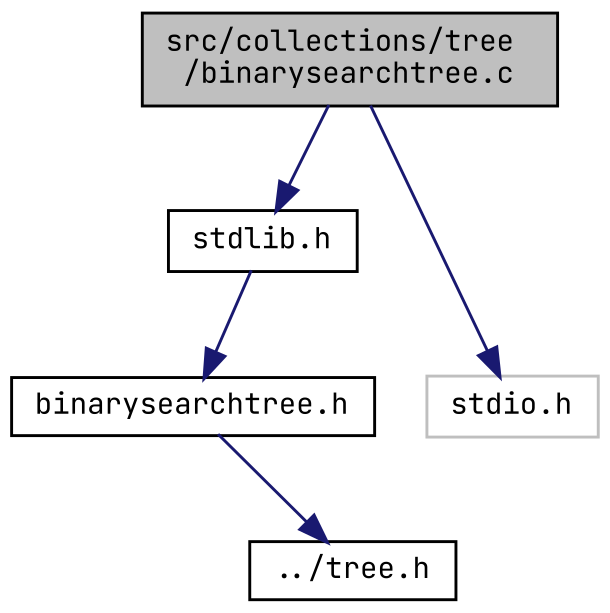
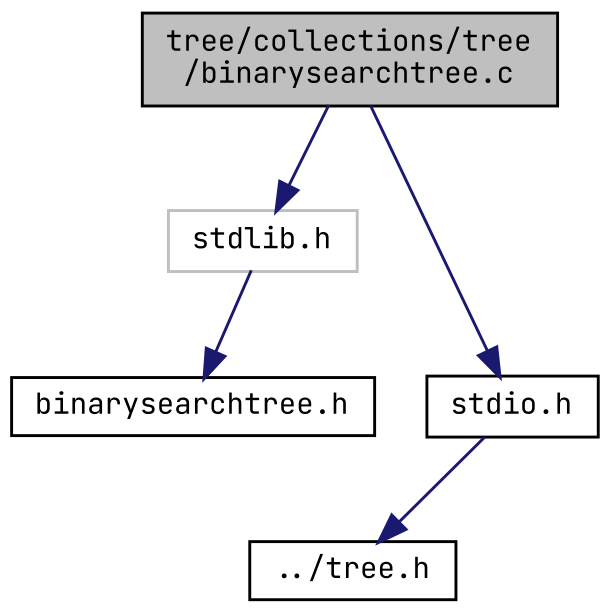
(350, 60) -> (350, 60)
(263, 241) -> (263, 241)
(513, 407) -> (513, 407)
(262, 478) -> (442, 479)
